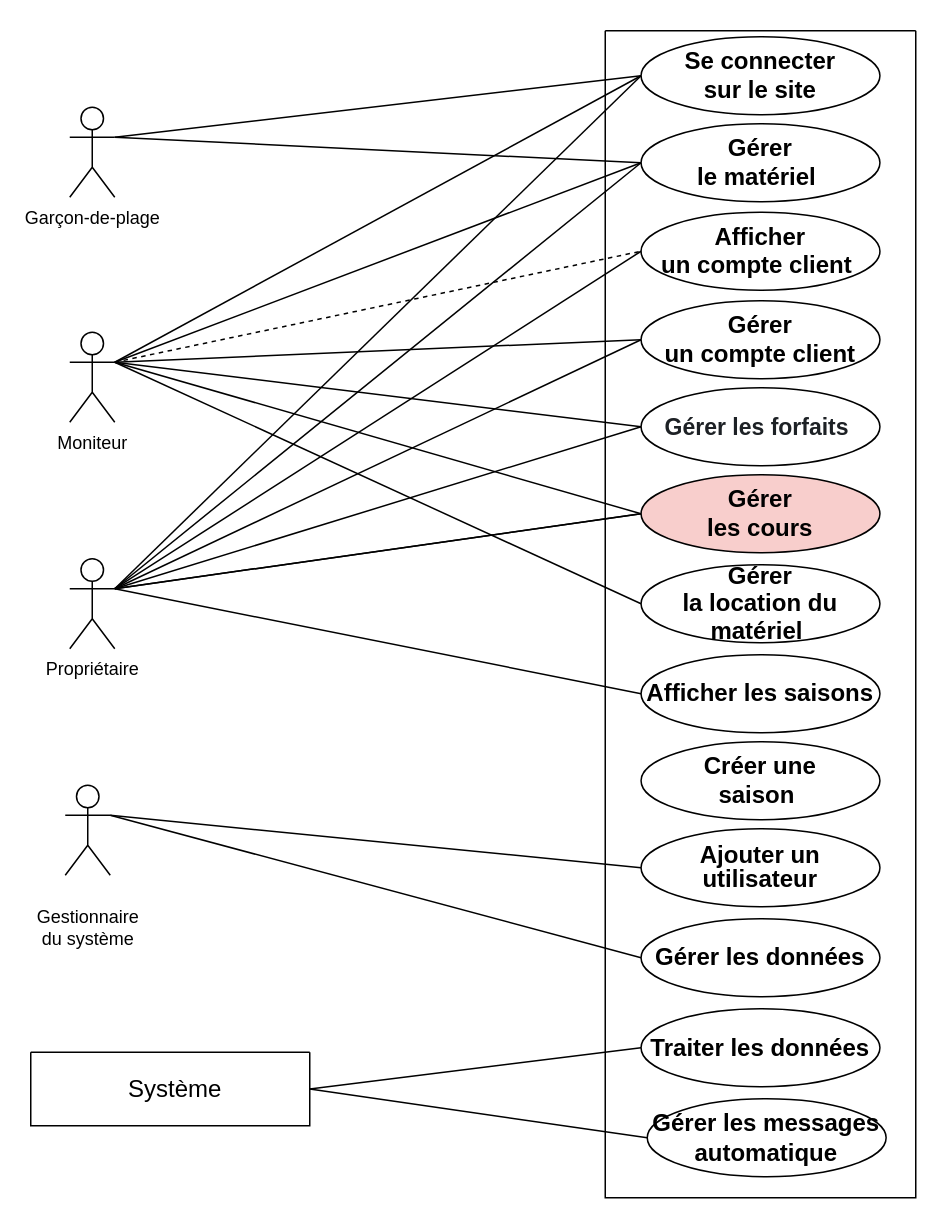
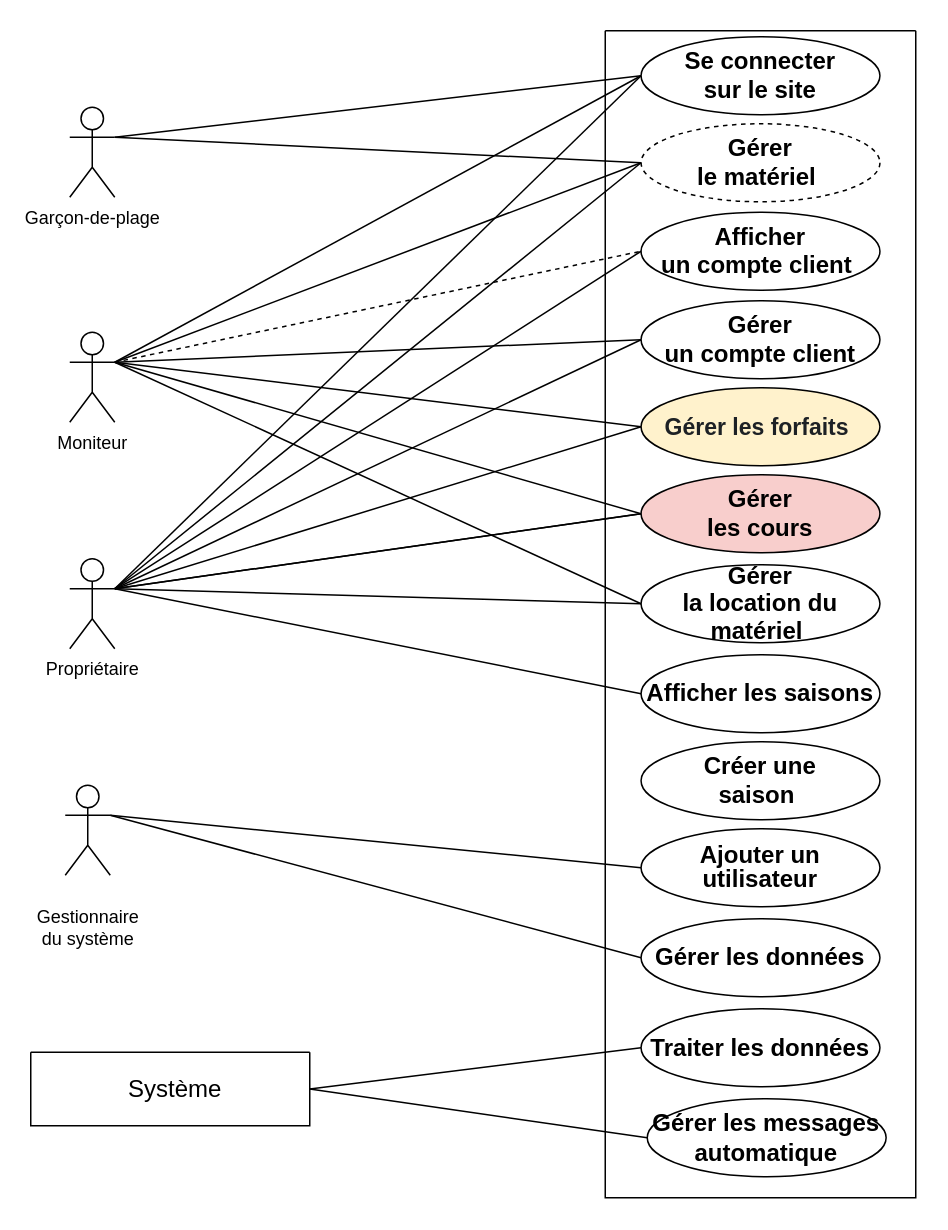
(760, 163) -> (760, 163)
(761, 427) -> (761, 427)
none -> (381, 596)
